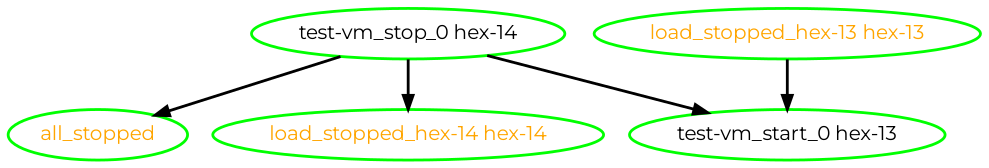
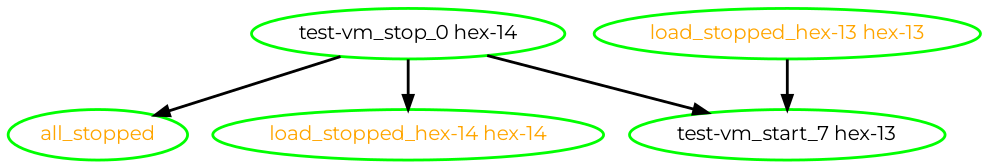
(787, 135) -> (787, 135)
